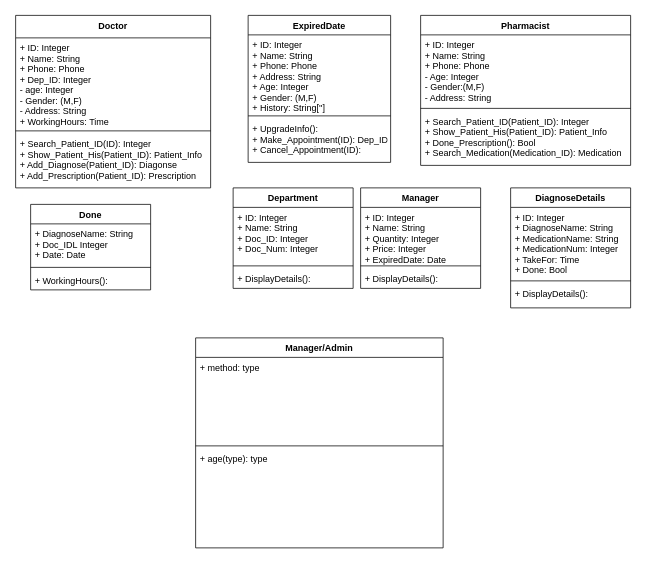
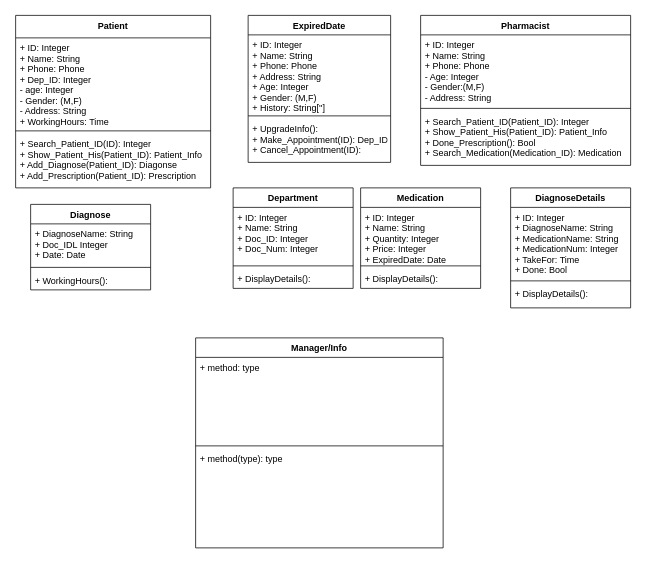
(113, 26) -> (113, 26)
(420, 198) -> (420, 198)
(90, 215) -> (90, 215)
(319, 348) -> (319, 348)
(239, 459) -> (246, 459)
